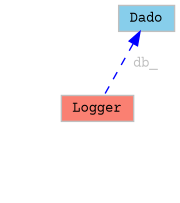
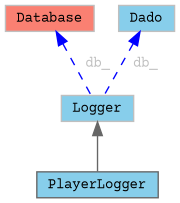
none -> (50, 18)
(98, 108) -> (98, 108)
none -> (98, 185)
